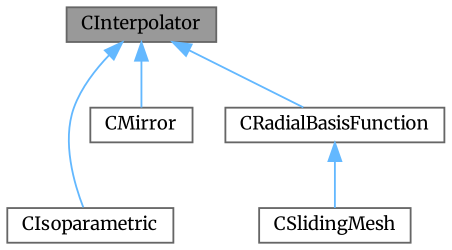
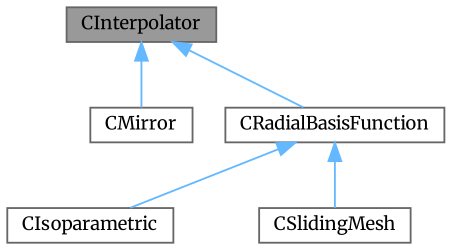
(70, 126) -> (204, 178)
